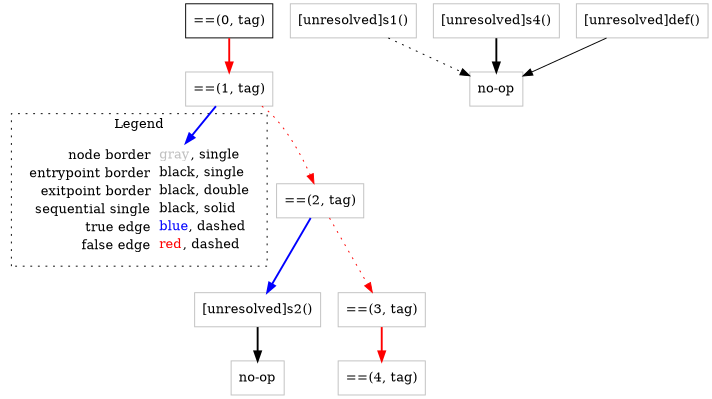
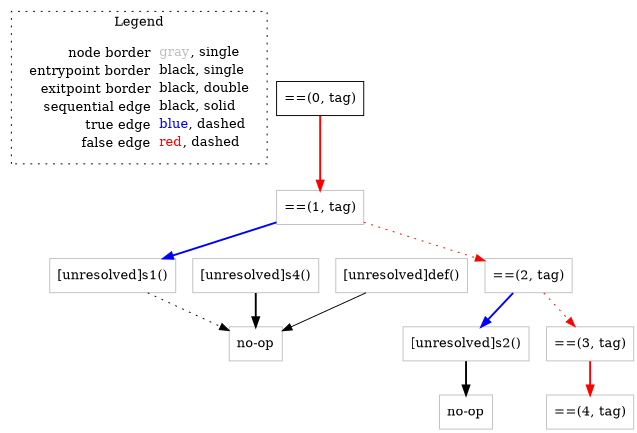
(204, 121) -> (224, 239)
(95, 209) -> (99, 107)
